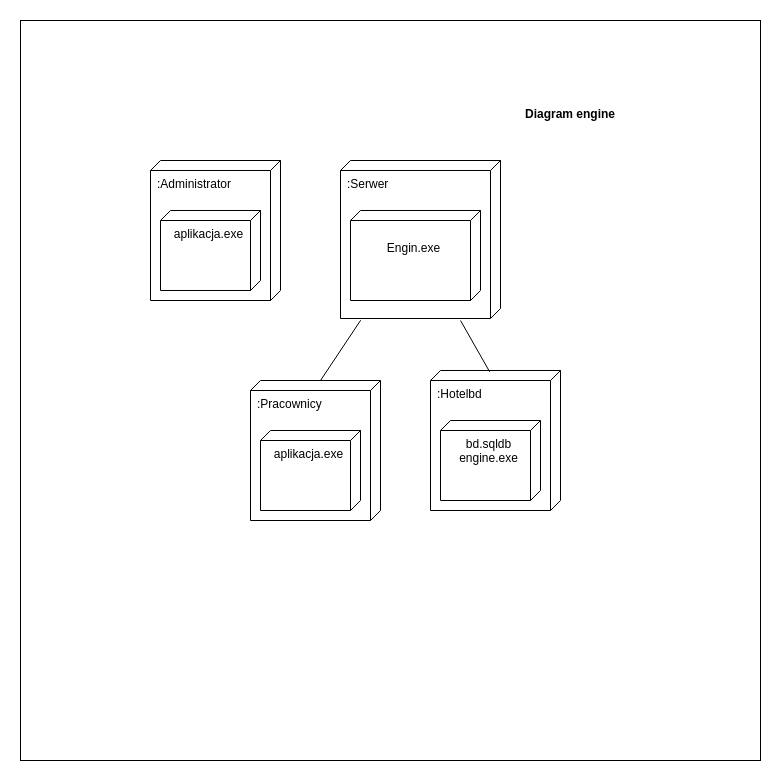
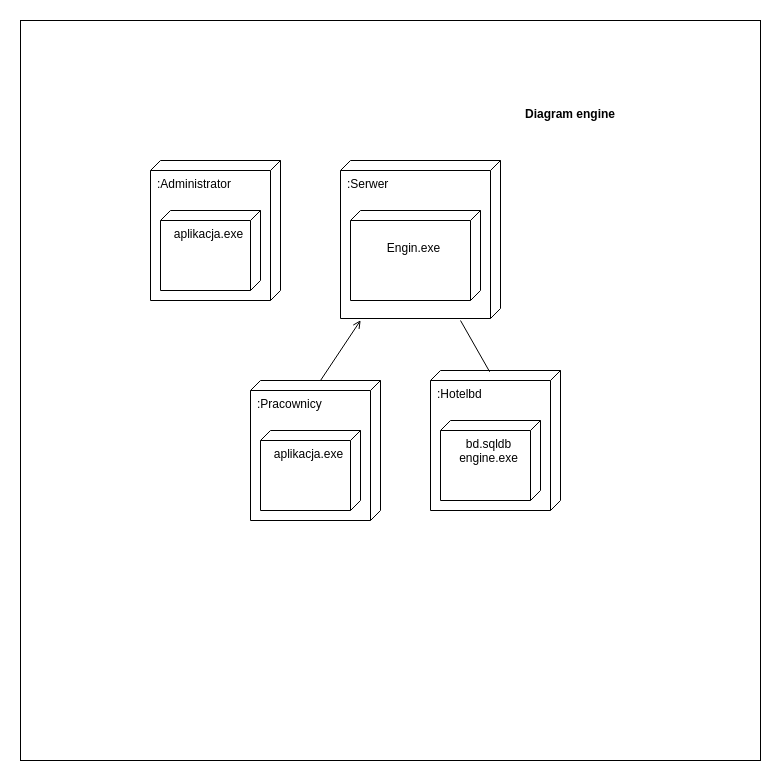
(358, 324) -> (358, 325)
